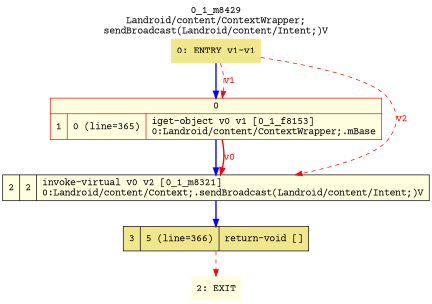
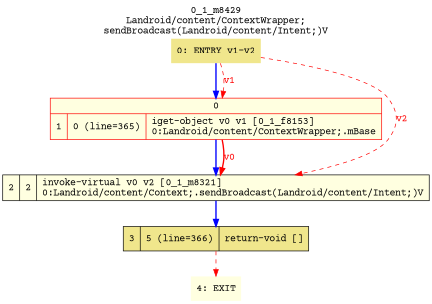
(216, 51) -> (216, 51)
(216, 289) -> (216, 289)
